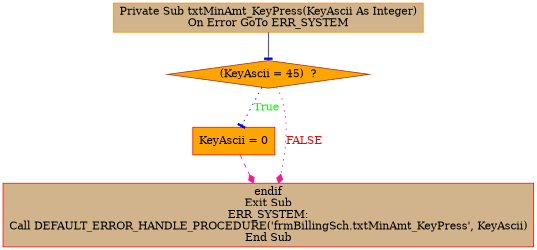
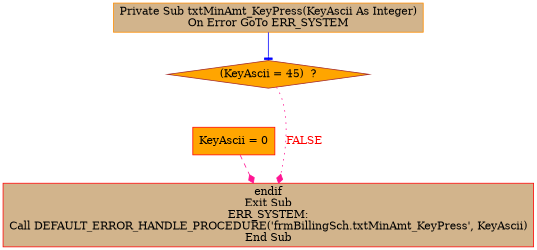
(252, 106) -> none
